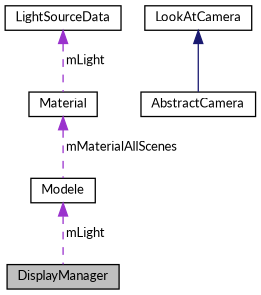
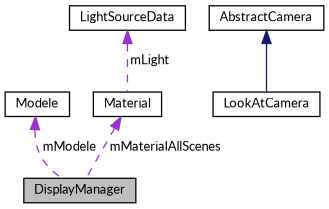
(198, 68) -> (267, 68)
(63, 154) -> (100, 153)
(84, 234) -> (68, 147)
